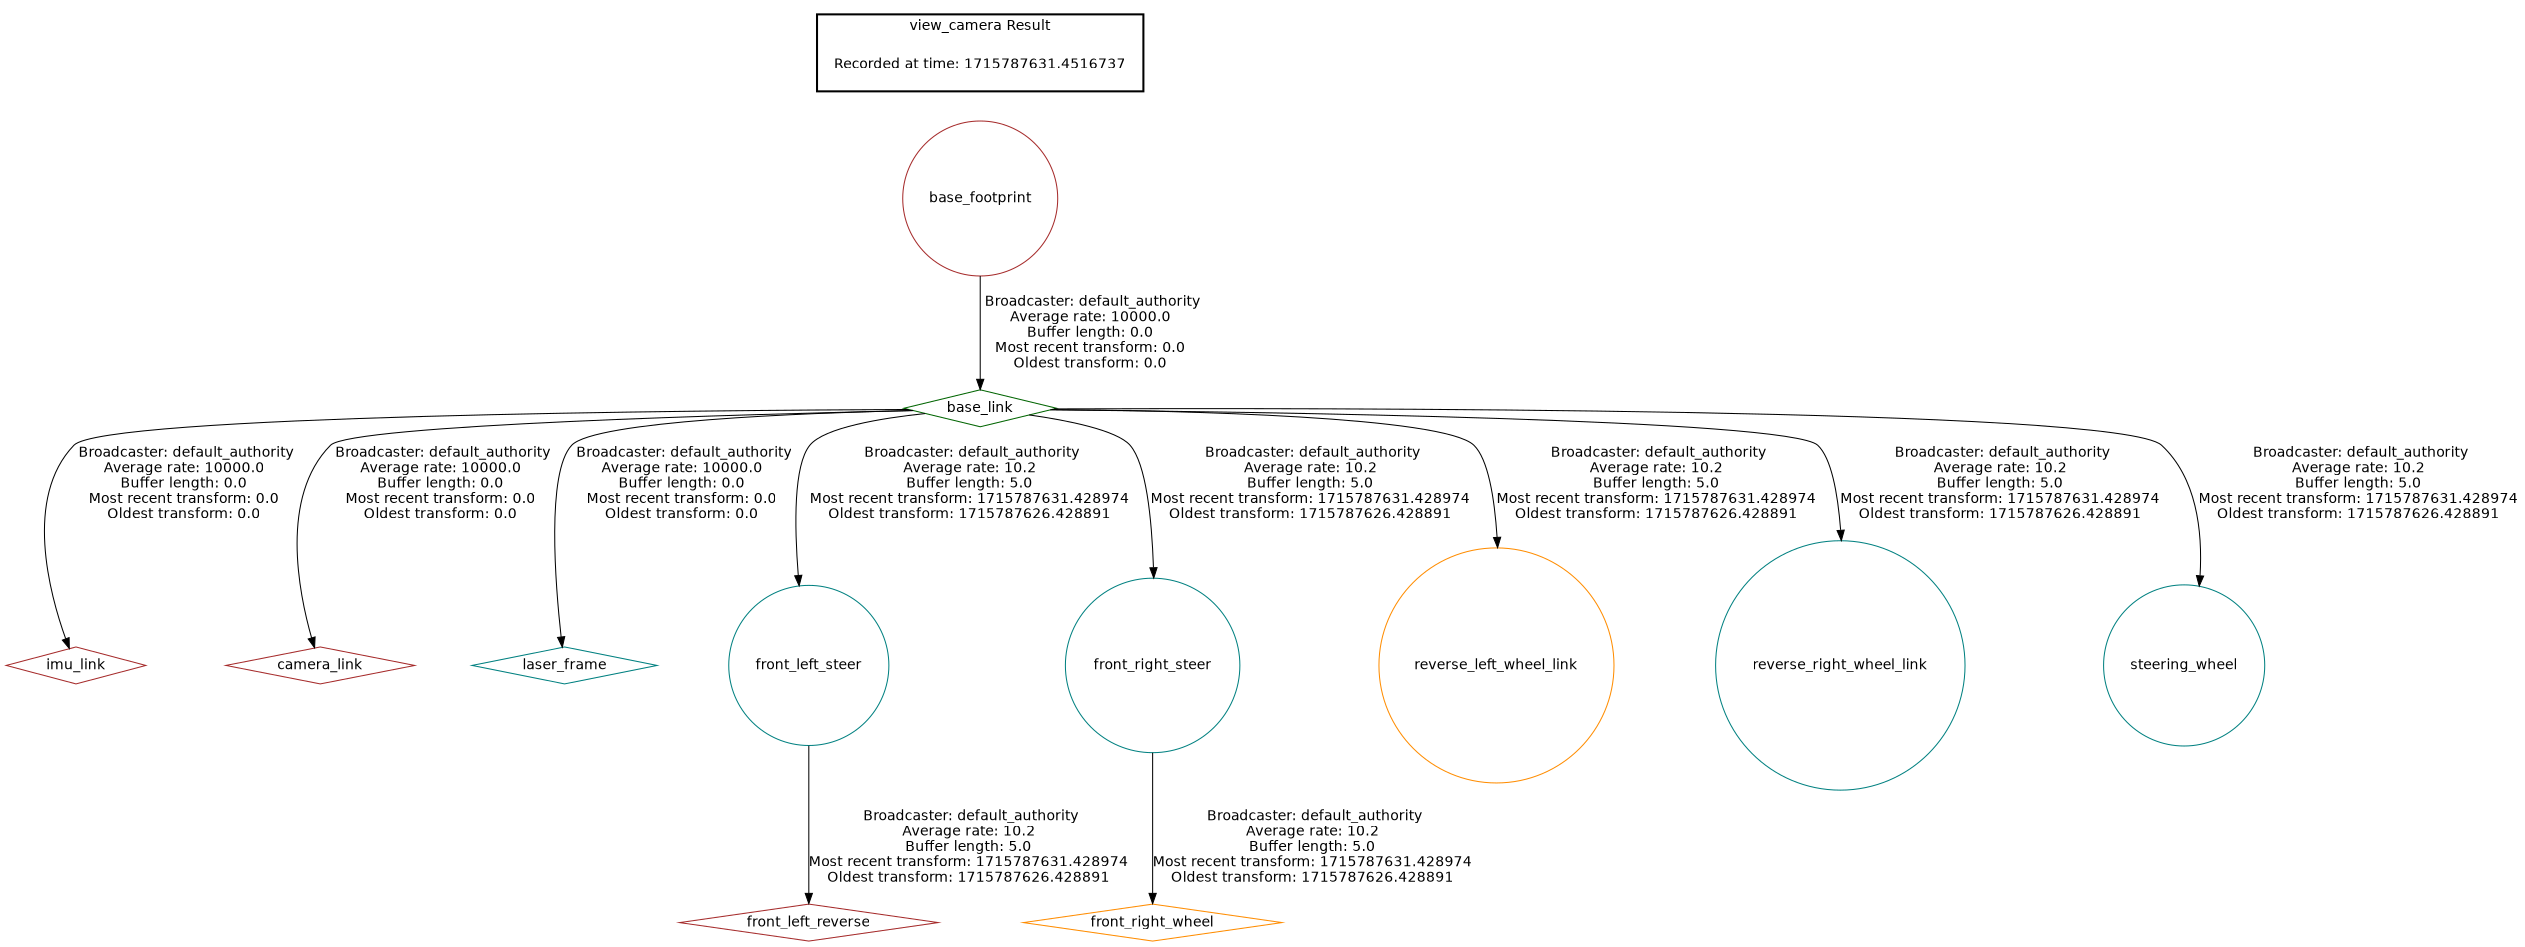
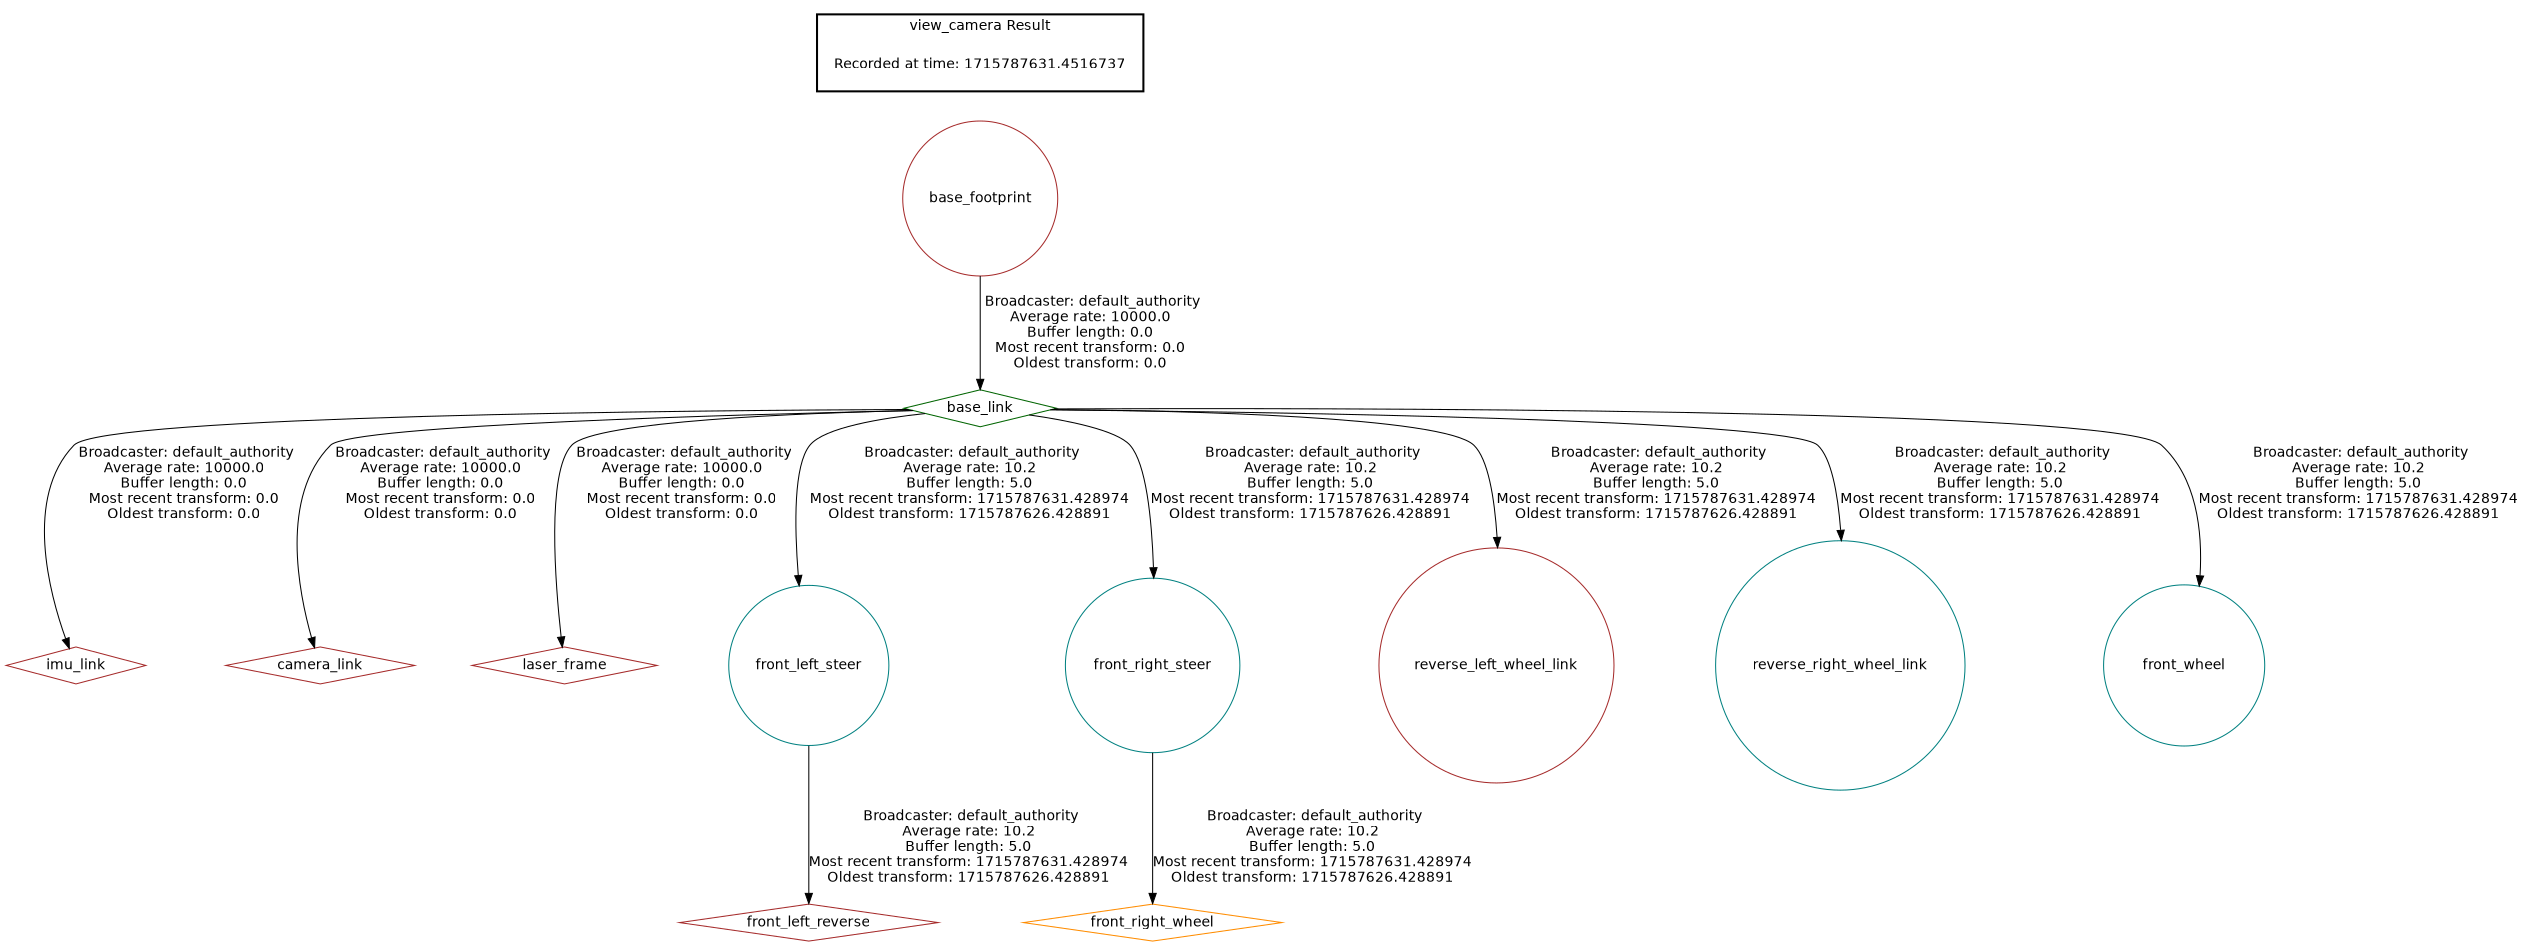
(565, 665) -> (565, 665)
(1496, 665) -> (1496, 665)
(2184, 665) -> (2184, 665)
